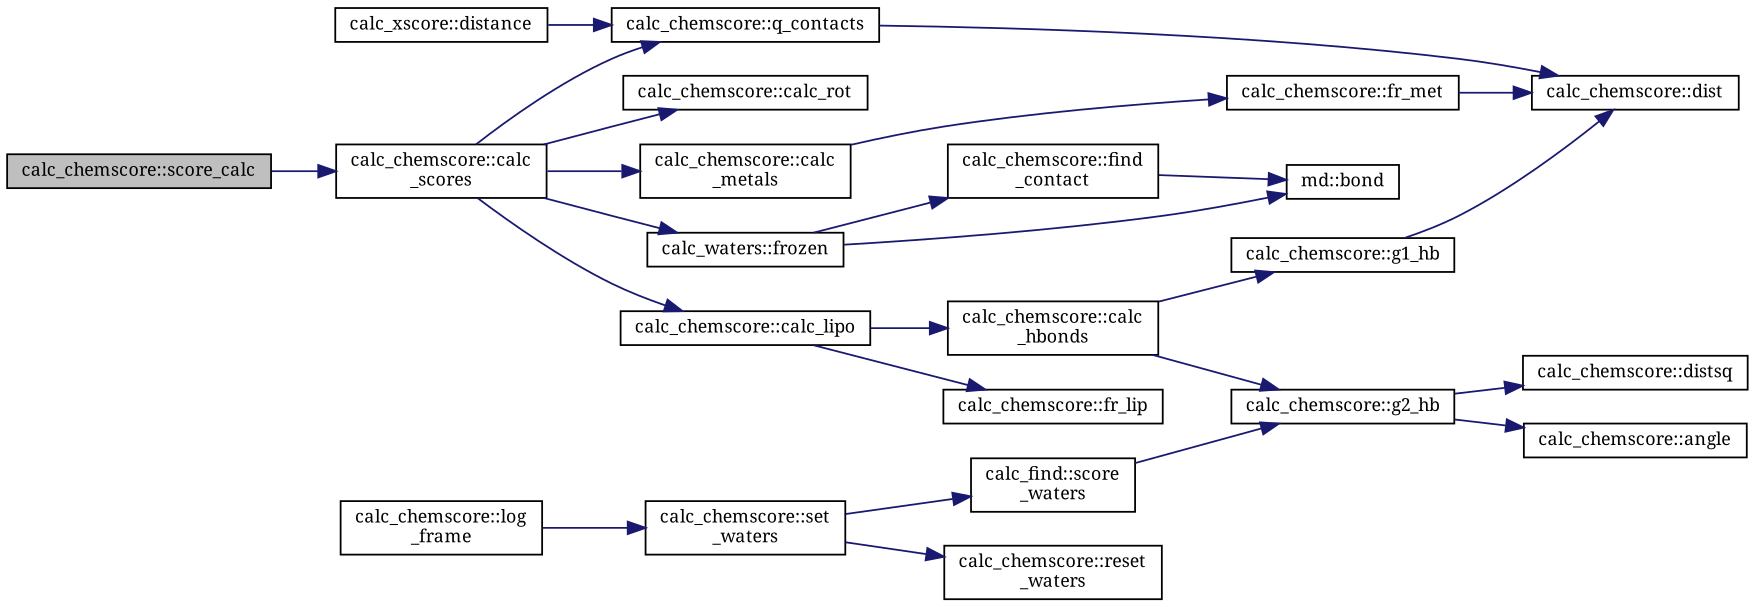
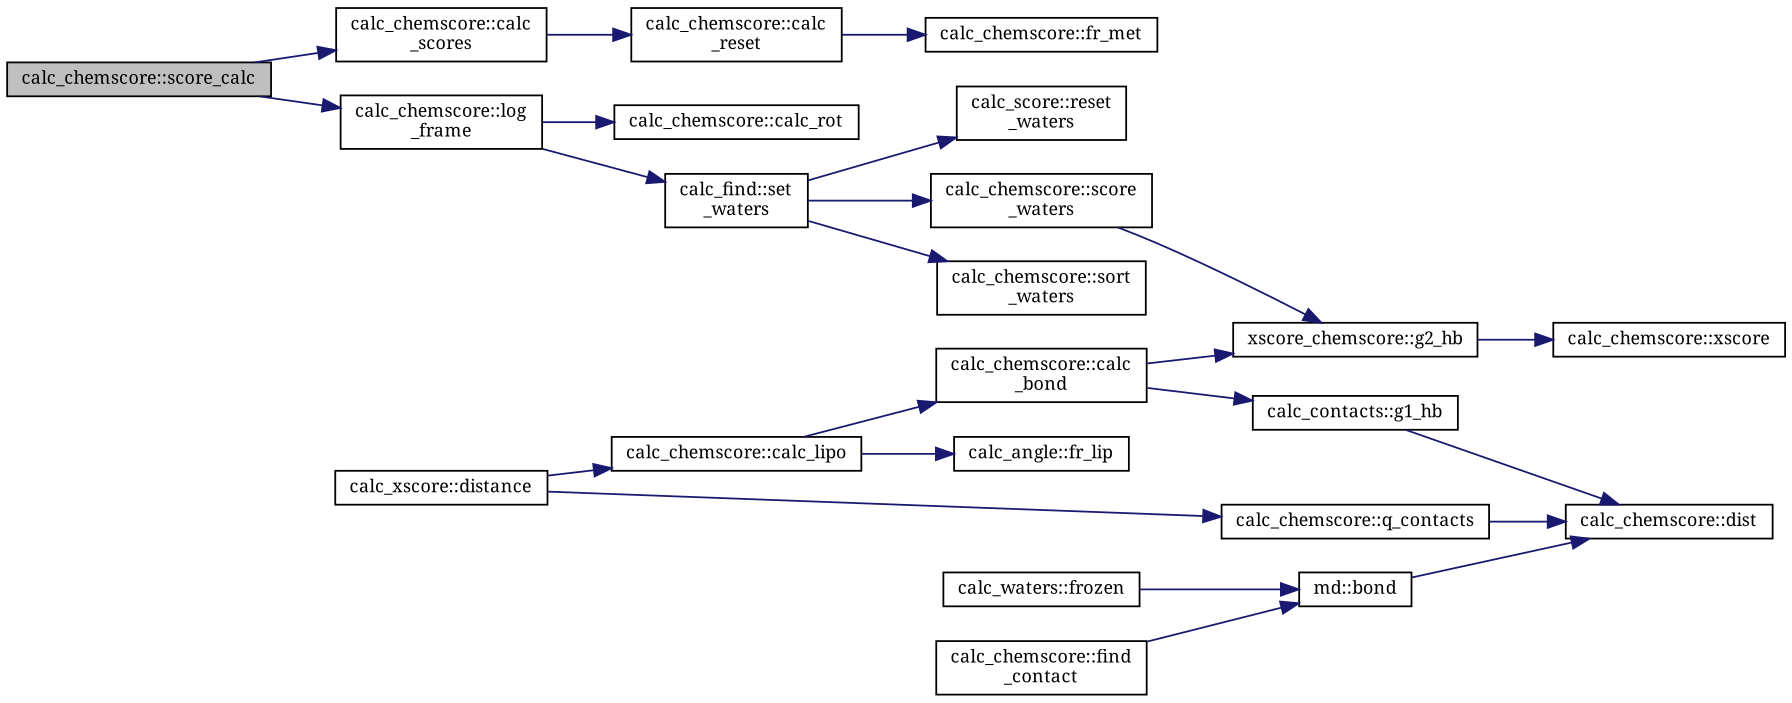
(555, 89) -> none
(1486, 93) -> (1492, 560)
none -> (291, 101)
(602, 129) -> (569, 122)
(745, 171) -> (737, 35)
(602, 213) -> none
(872, 218) -> none
(1343, 255) -> (1355, 413)
(568, 259) -> (571, 473)
none -> (1041, 288)
(1053, 328) -> (1041, 375)
(1635, 373) -> (1669, 340)
(1053, 407) -> (1041, 454)
(1343, 407) -> (1355, 340)
(1635, 440) -> none
(1053, 485) -> (1041, 201)
(745, 528) -> (737, 201)
(1053, 572) -> (1041, 113)
